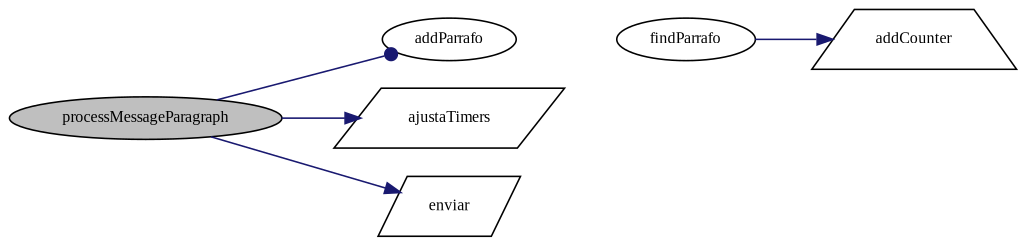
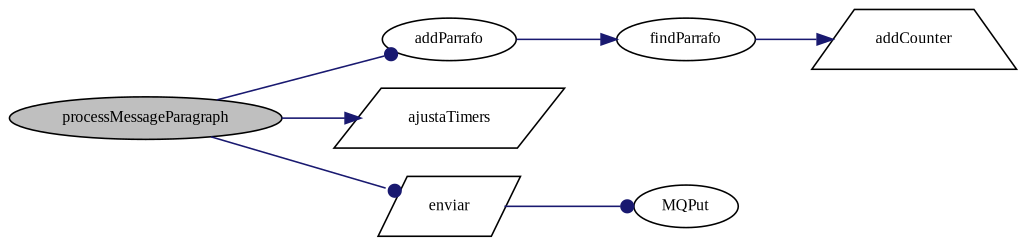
none -> (559, 39)
(298, 162) -> (298, 162)
none -> (686, 206)
